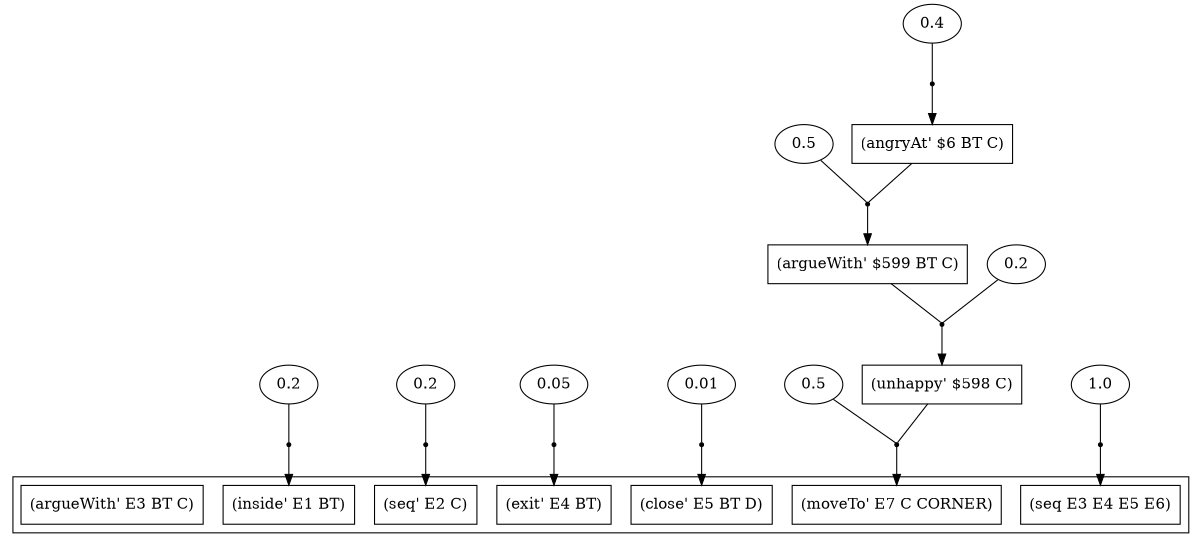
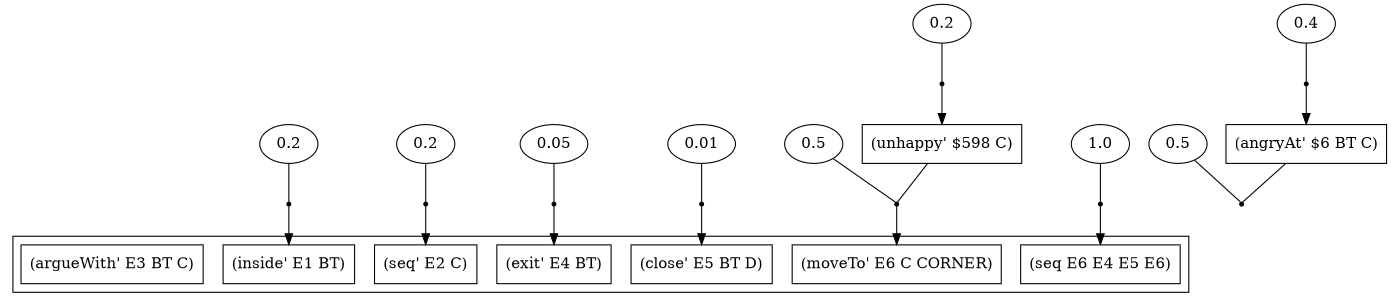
(868, 264) -> none
(897, 505) -> (897, 264)
(1100, 505) -> (1100, 264)
